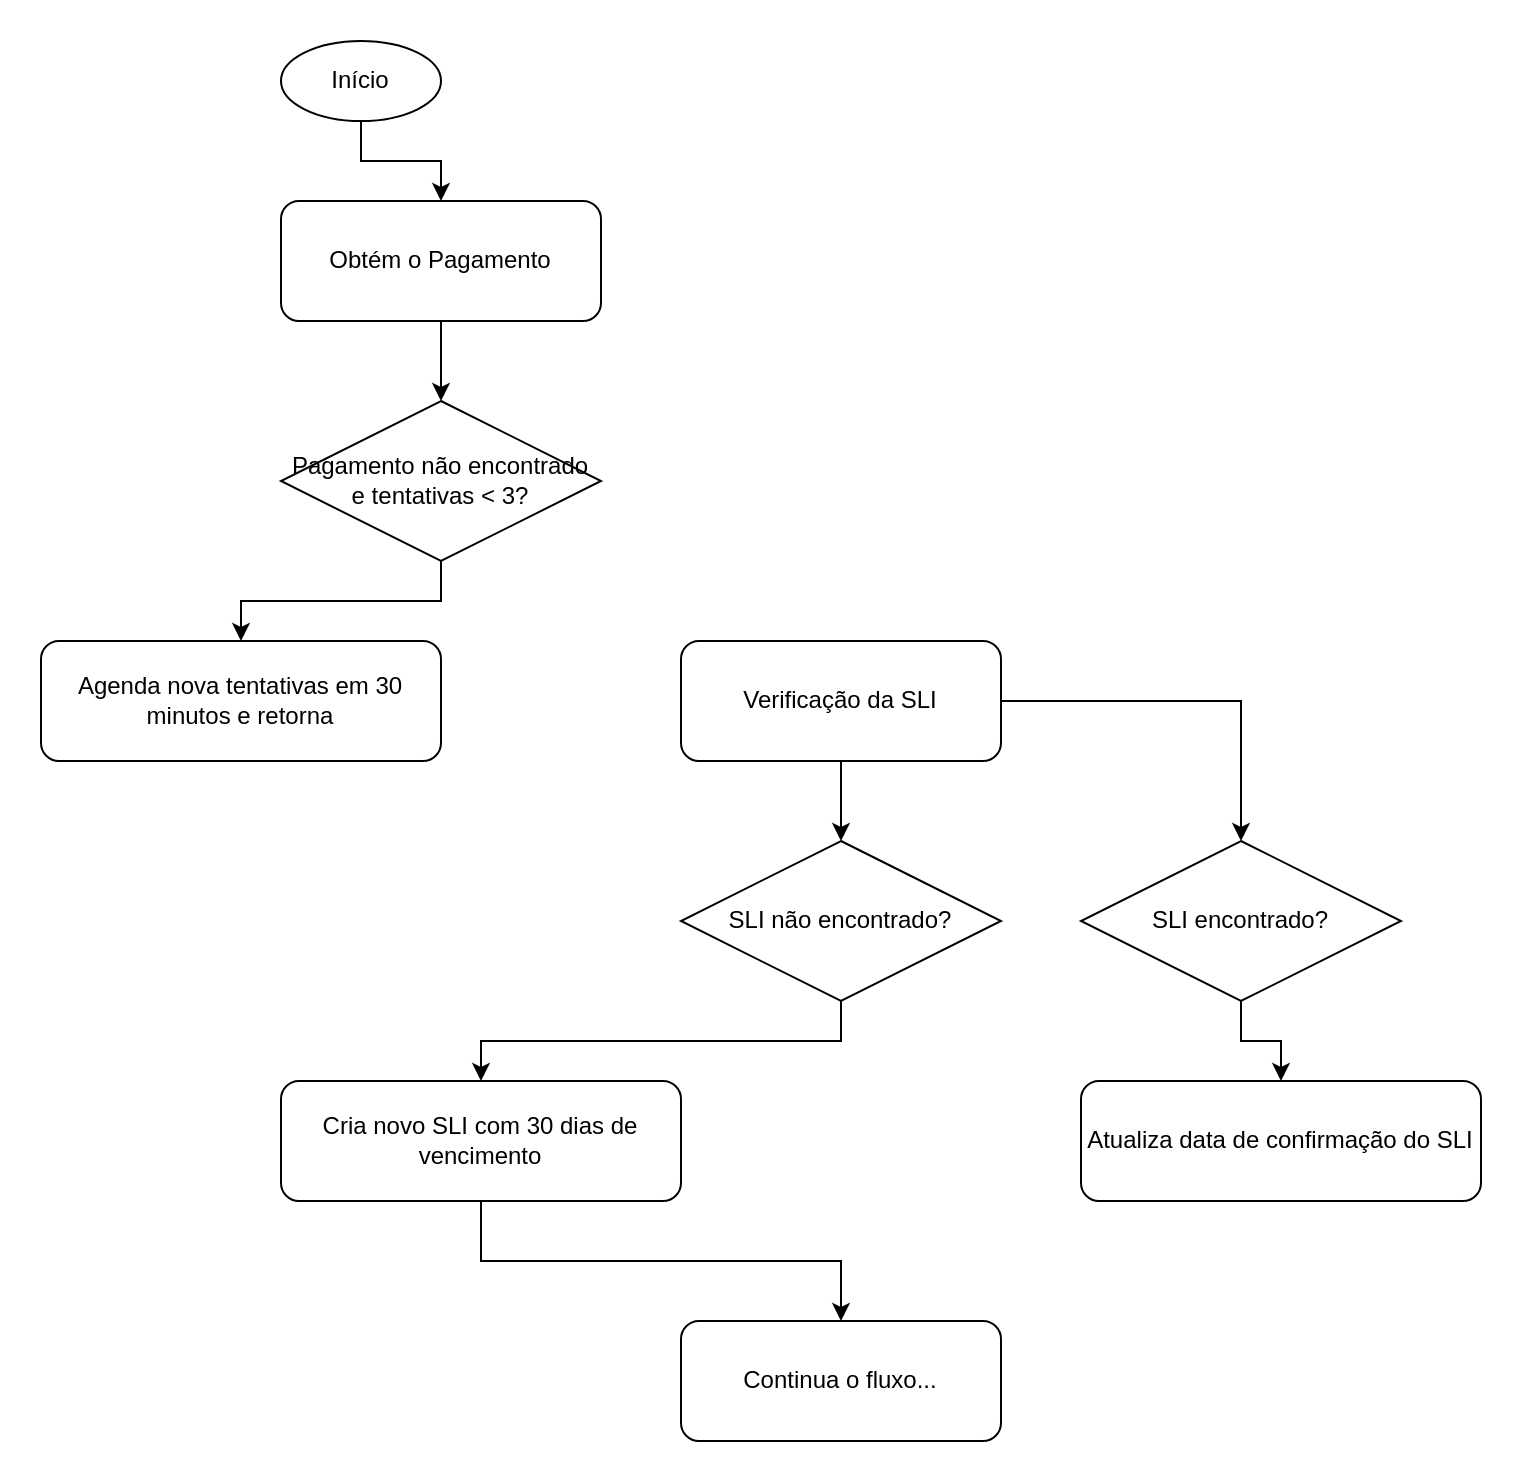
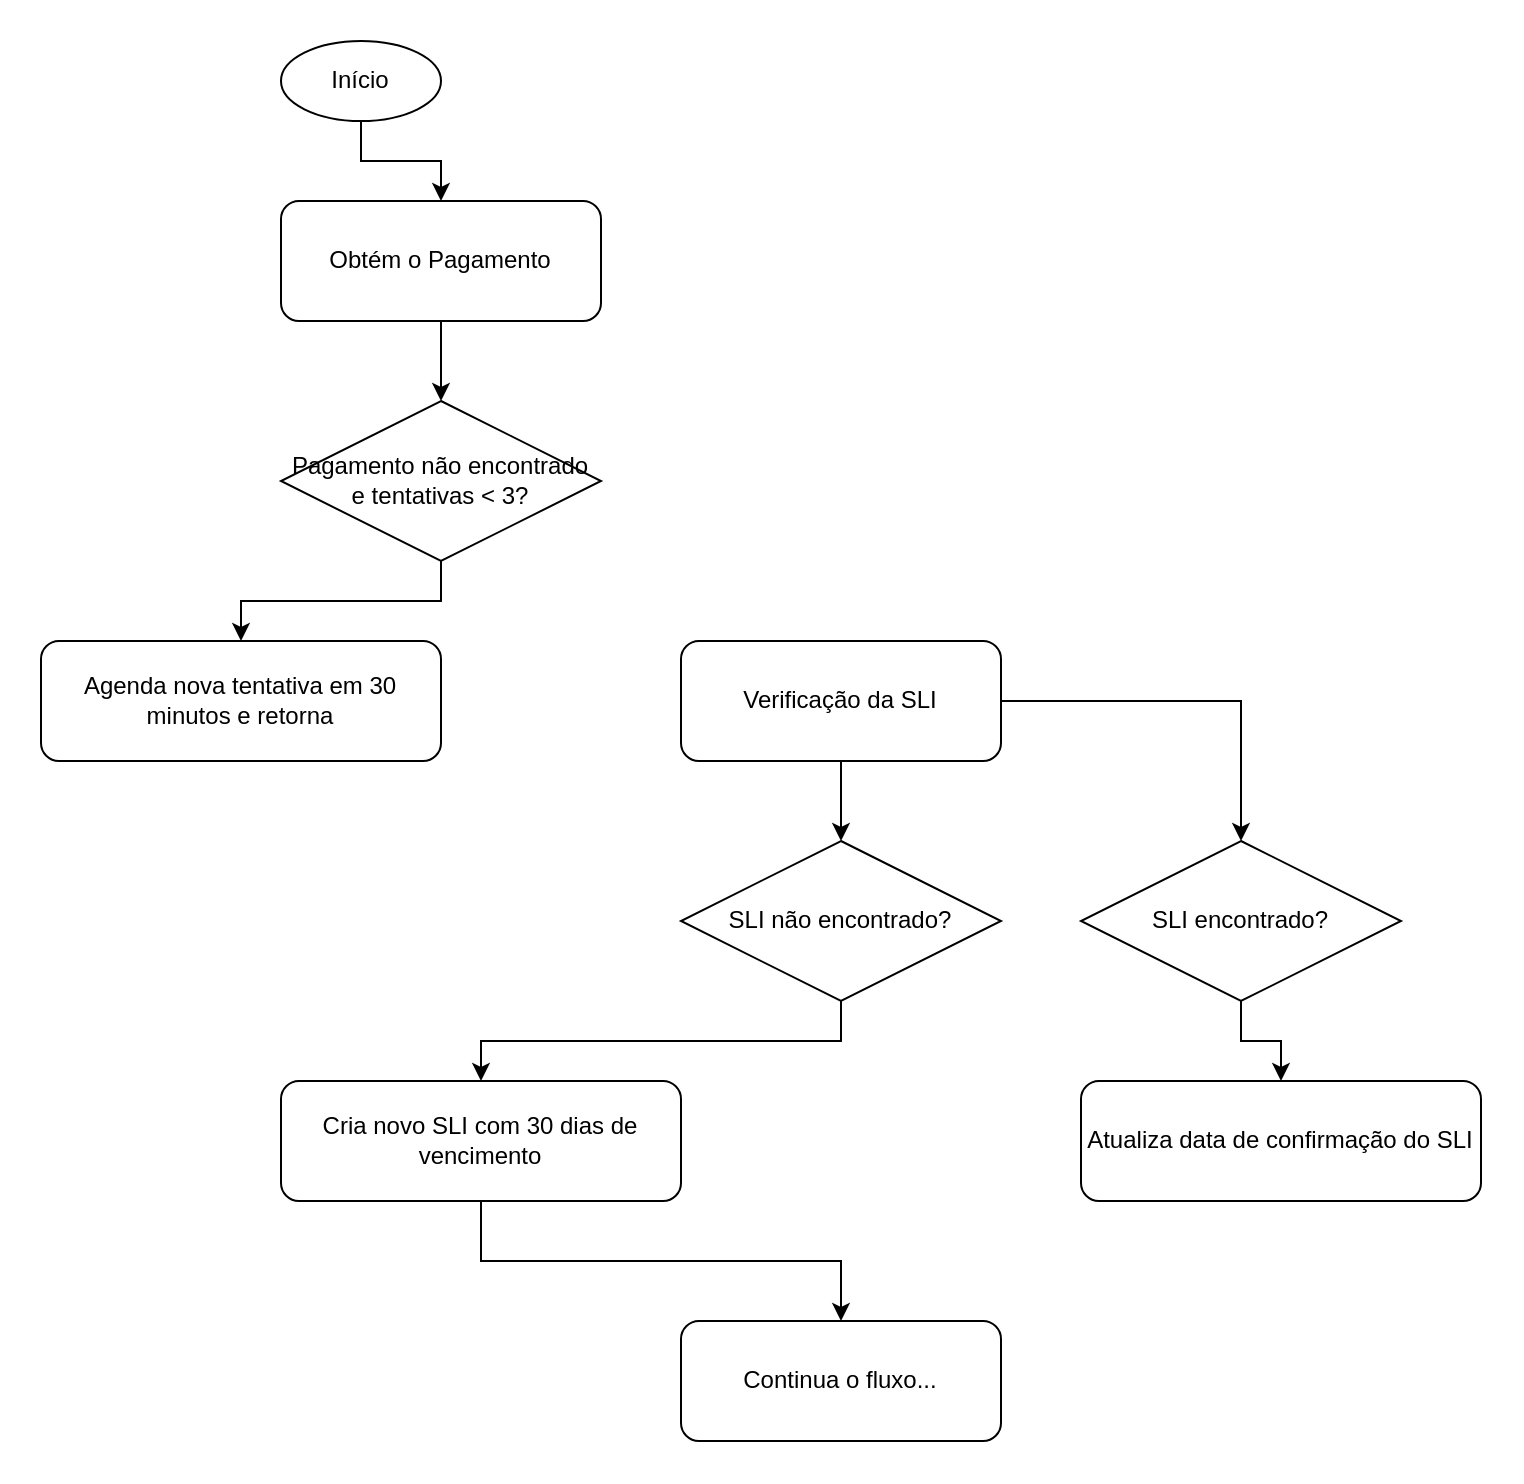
(241, 701) -> (241, 701)
